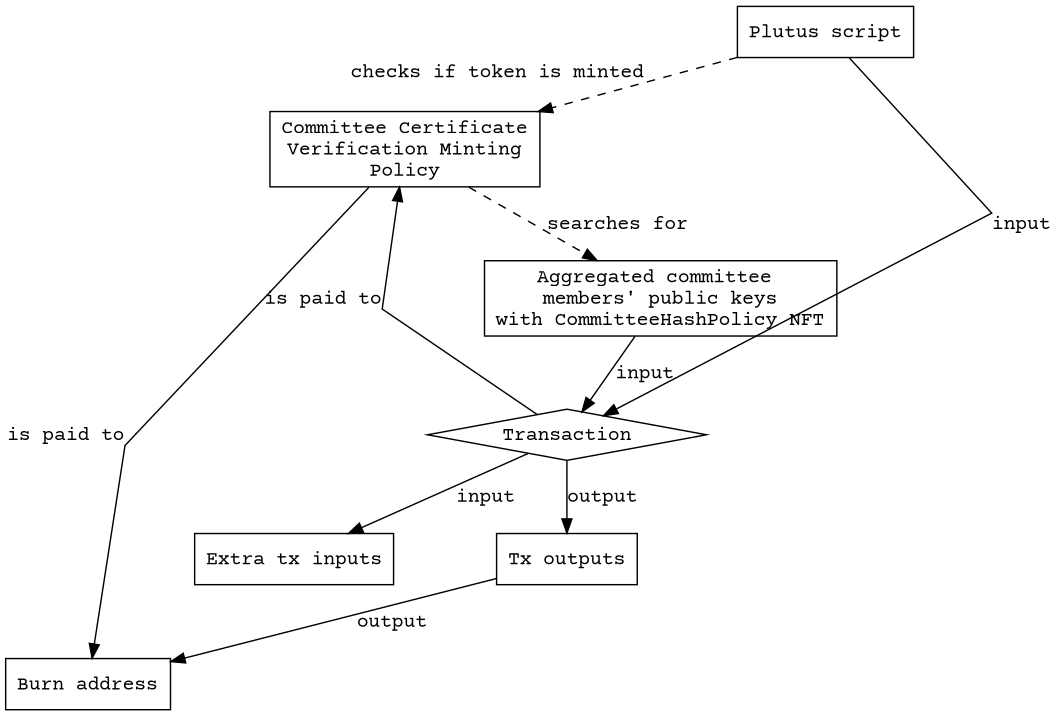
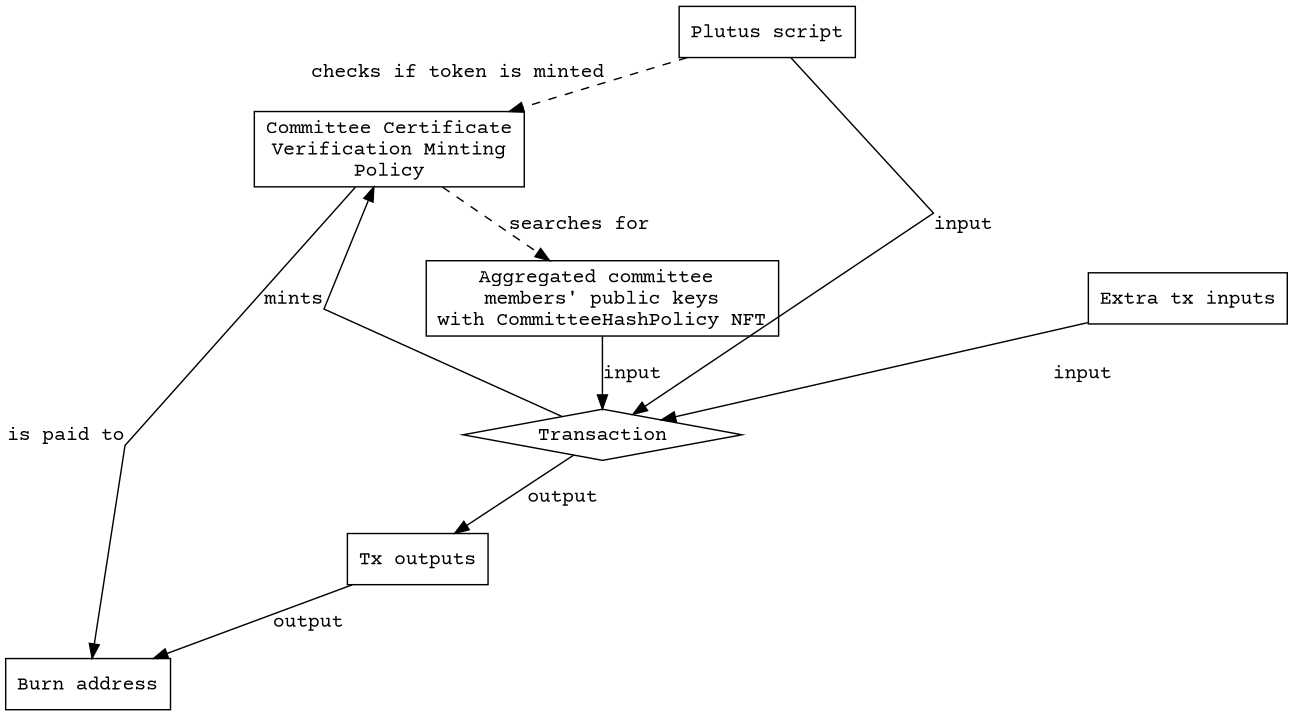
(323, 298) -> (294, 298)
(445, 490) -> (882, 370)
